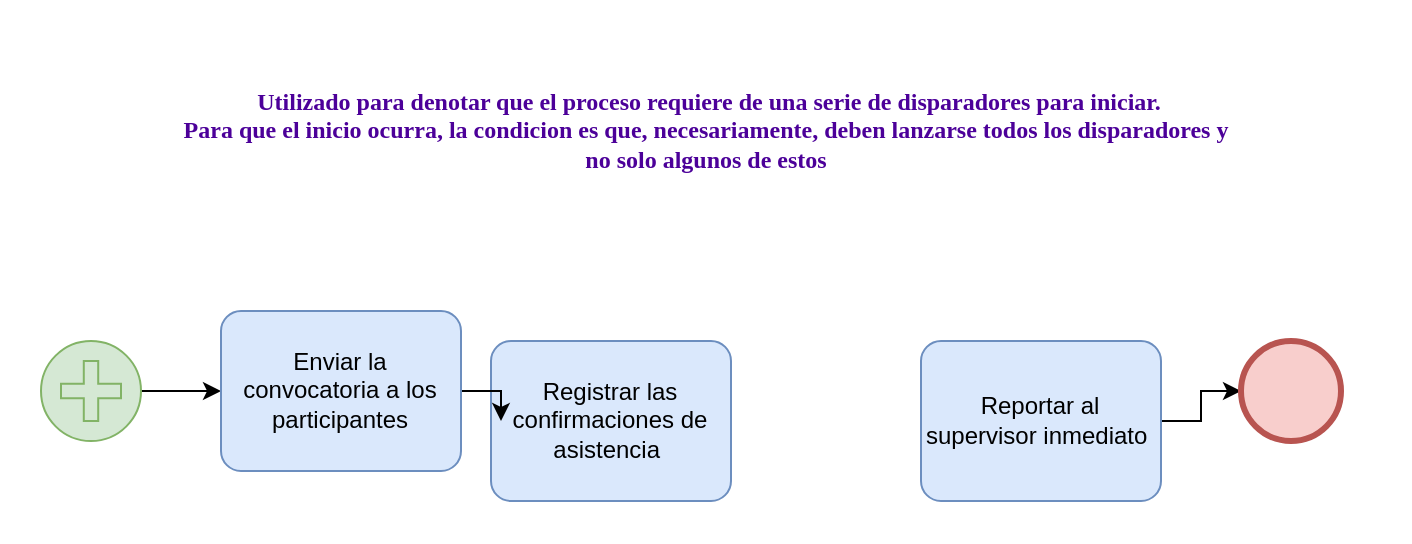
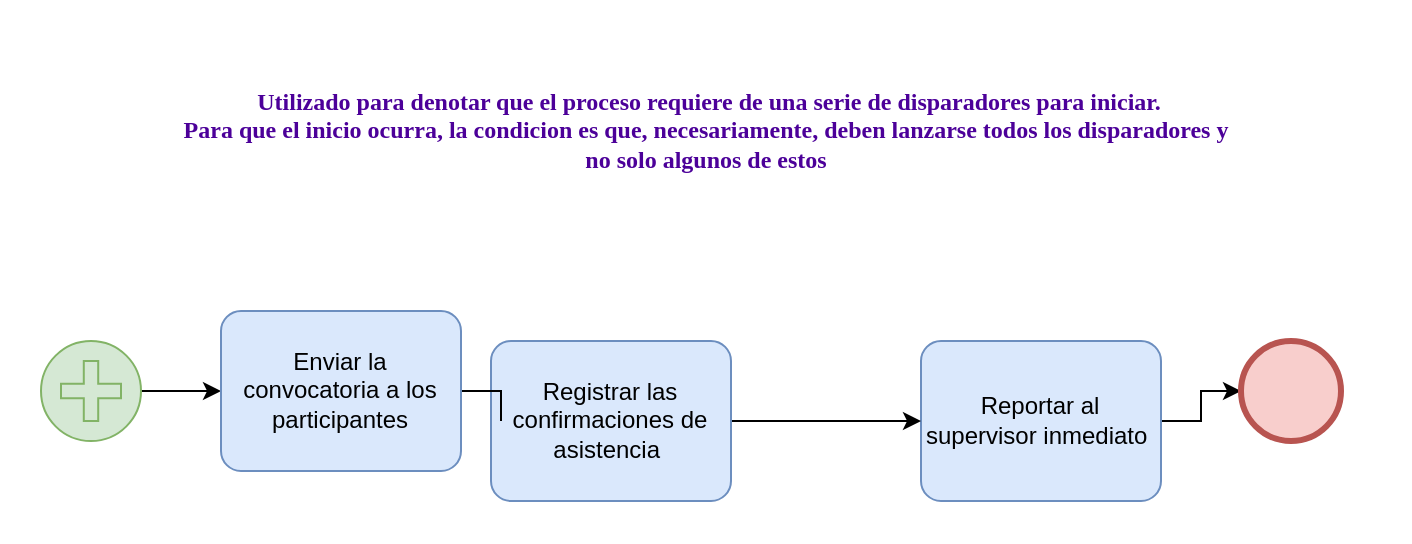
(501, 406) -> (501, 412)
none -> (819, 421)
